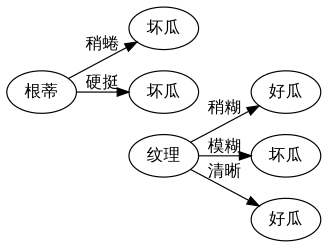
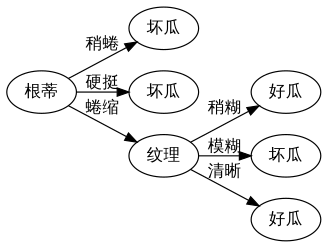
none -> (97, 121)
